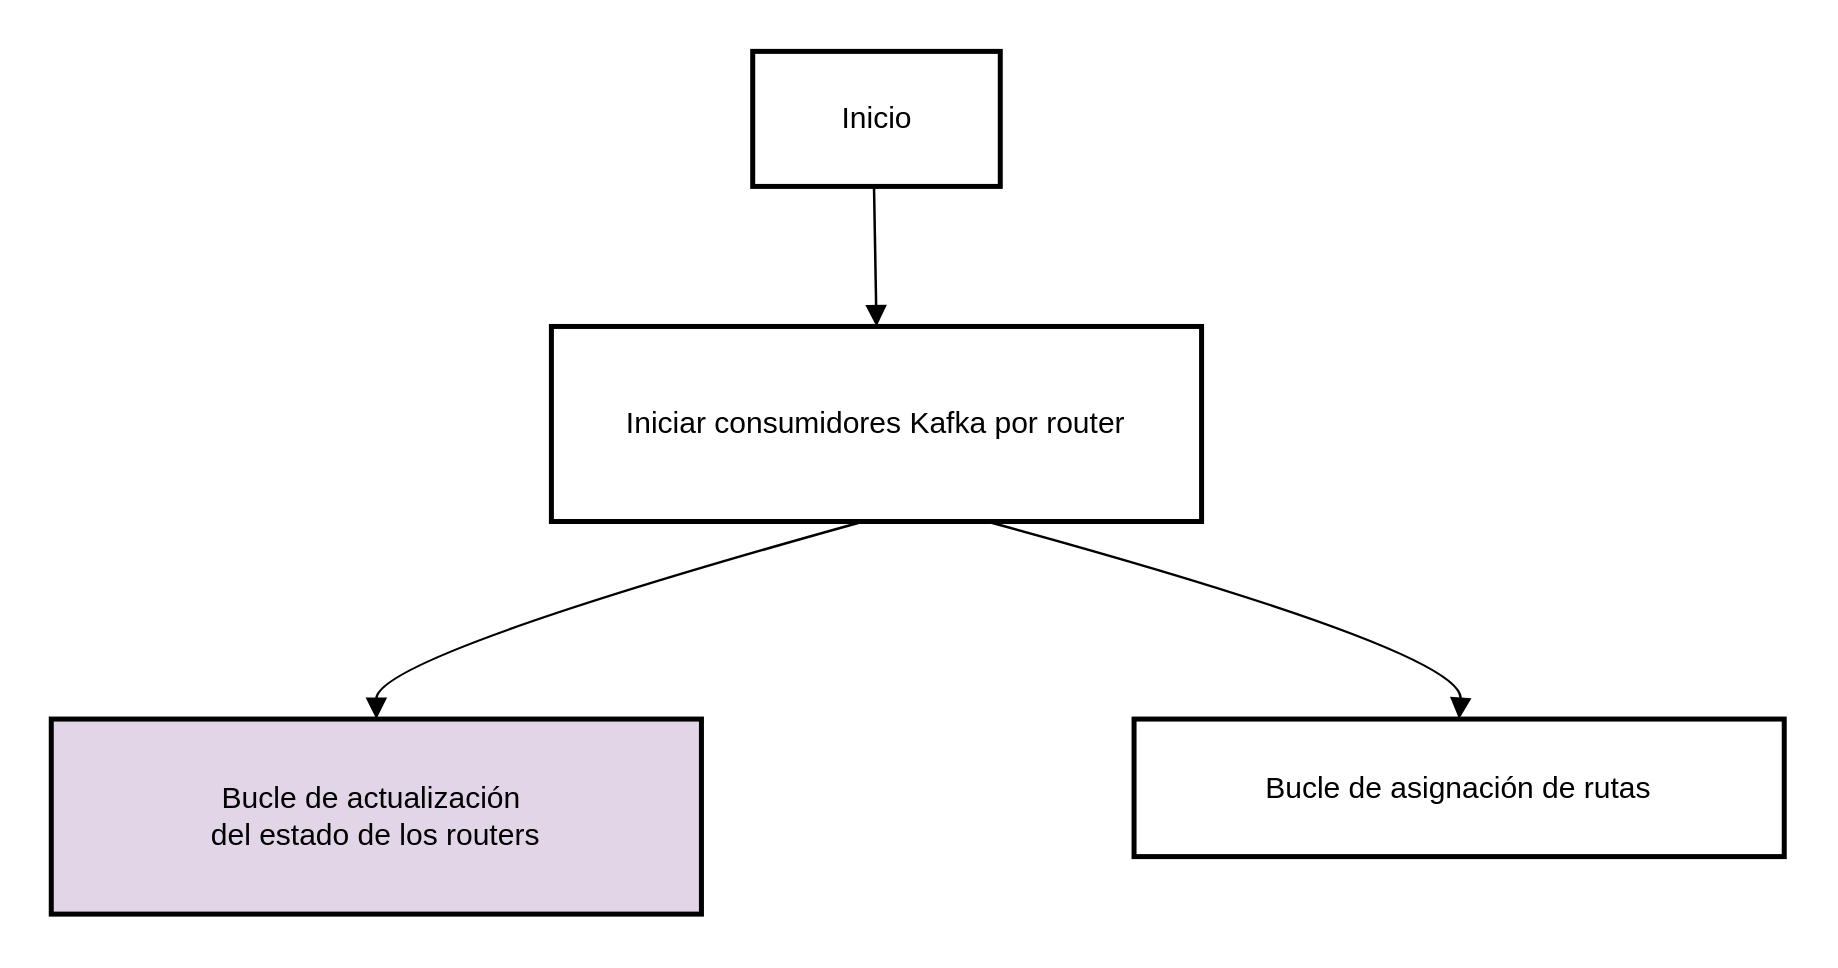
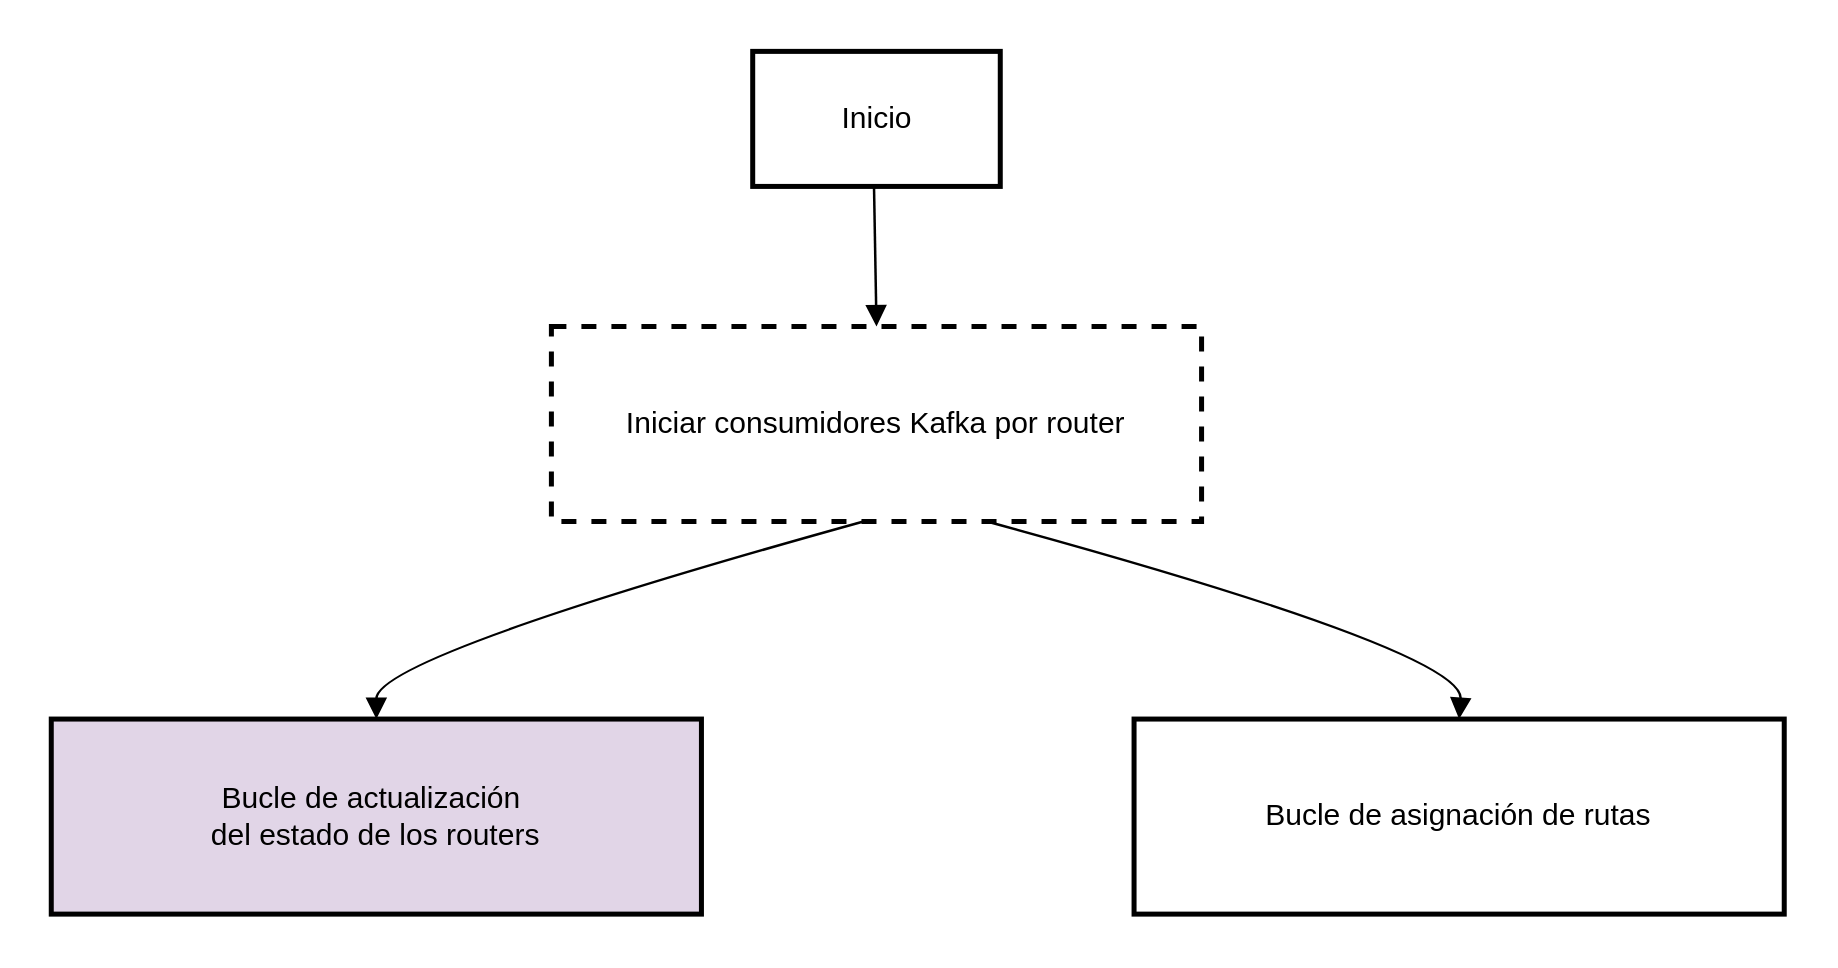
(876, 424) -> (876, 424)
(1459, 788) -> (1459, 816)
